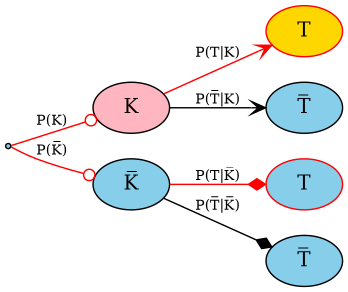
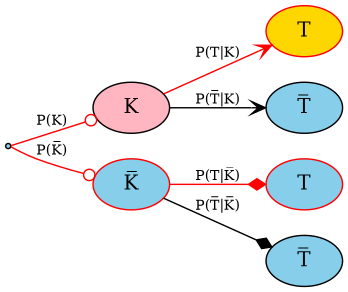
(131, 184) -> (131, 184)
